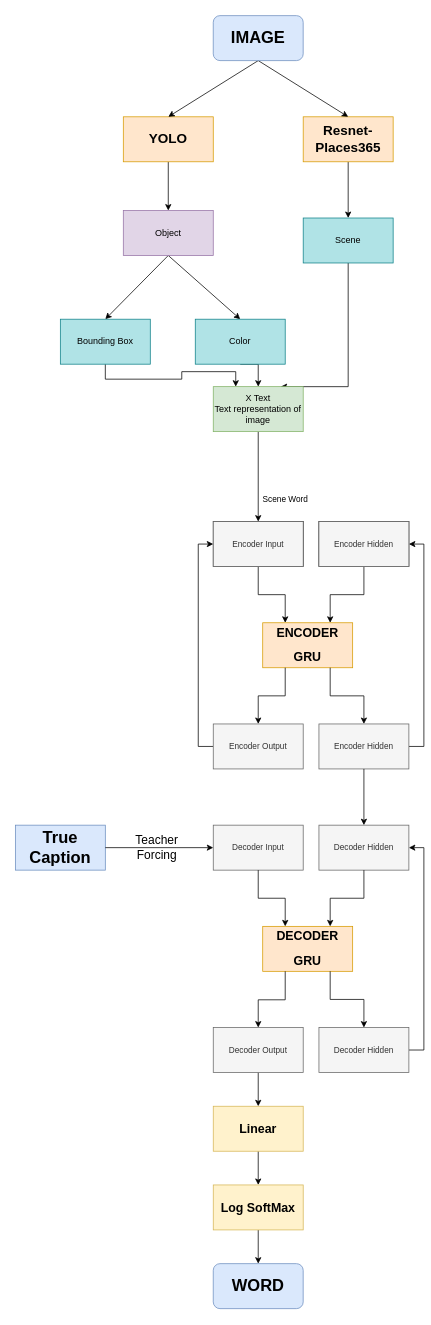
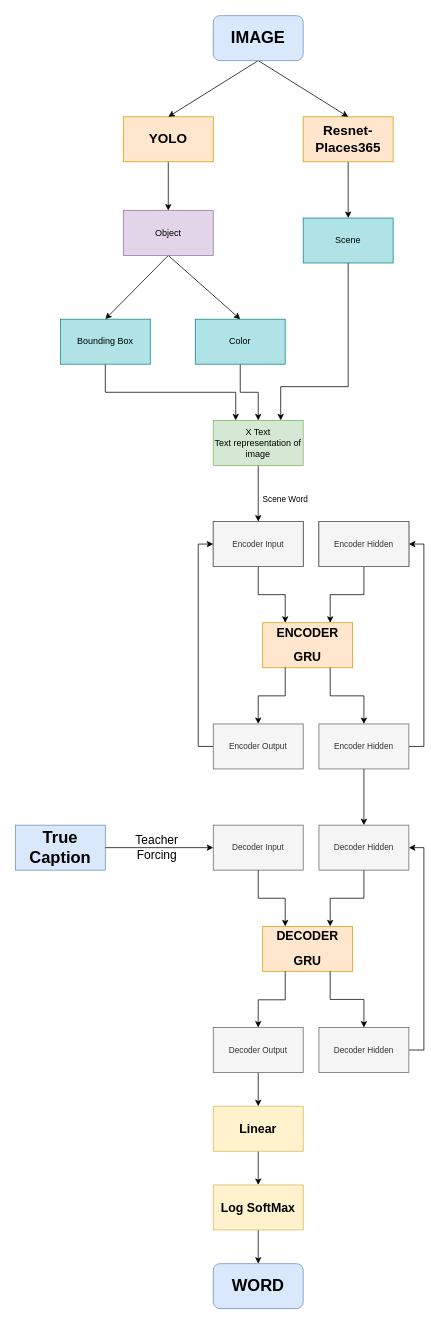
(258, 409) -> (258, 443)
